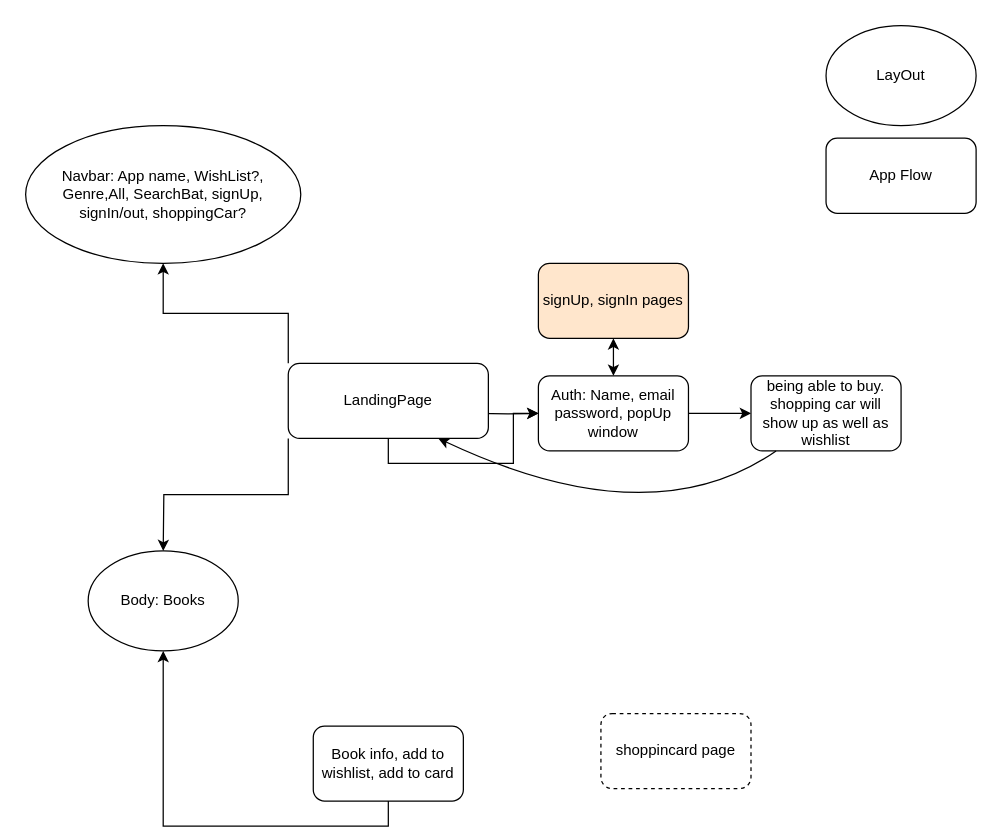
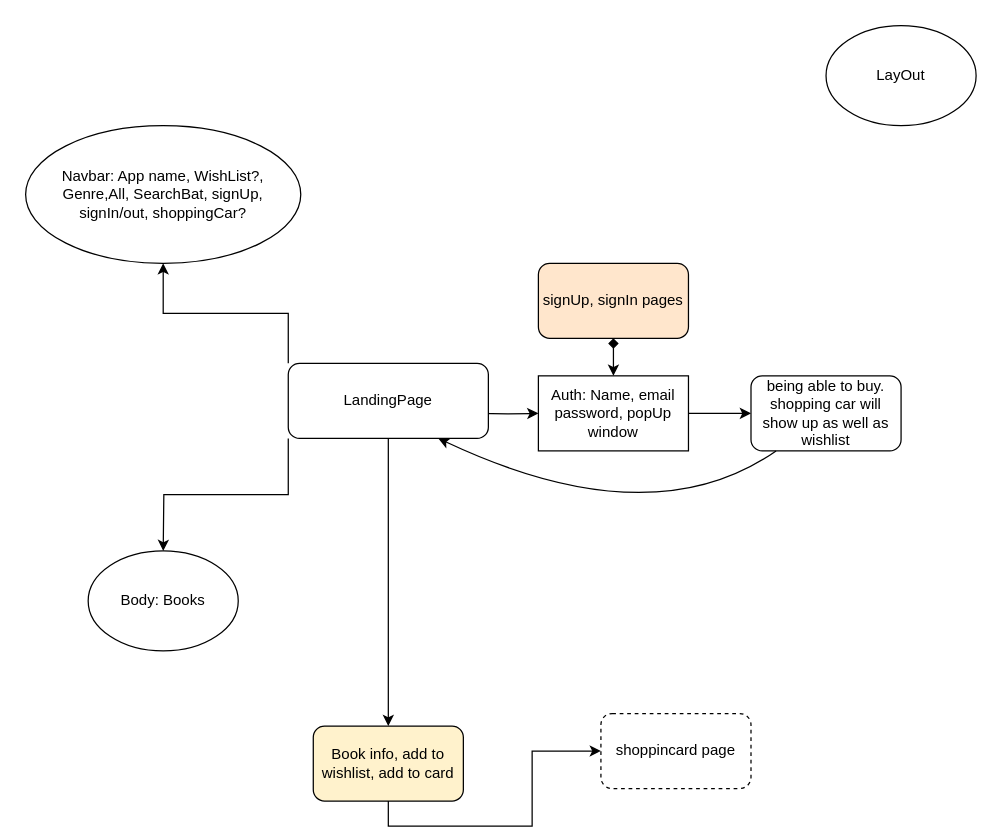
(901, 176) -> none
(613, 348) -> (613, 349)
(613, 413) -> (613, 413)
(440, 463) -> (388, 589)
(388, 763) -> (388, 763)
(194, 826) -> (526, 826)
